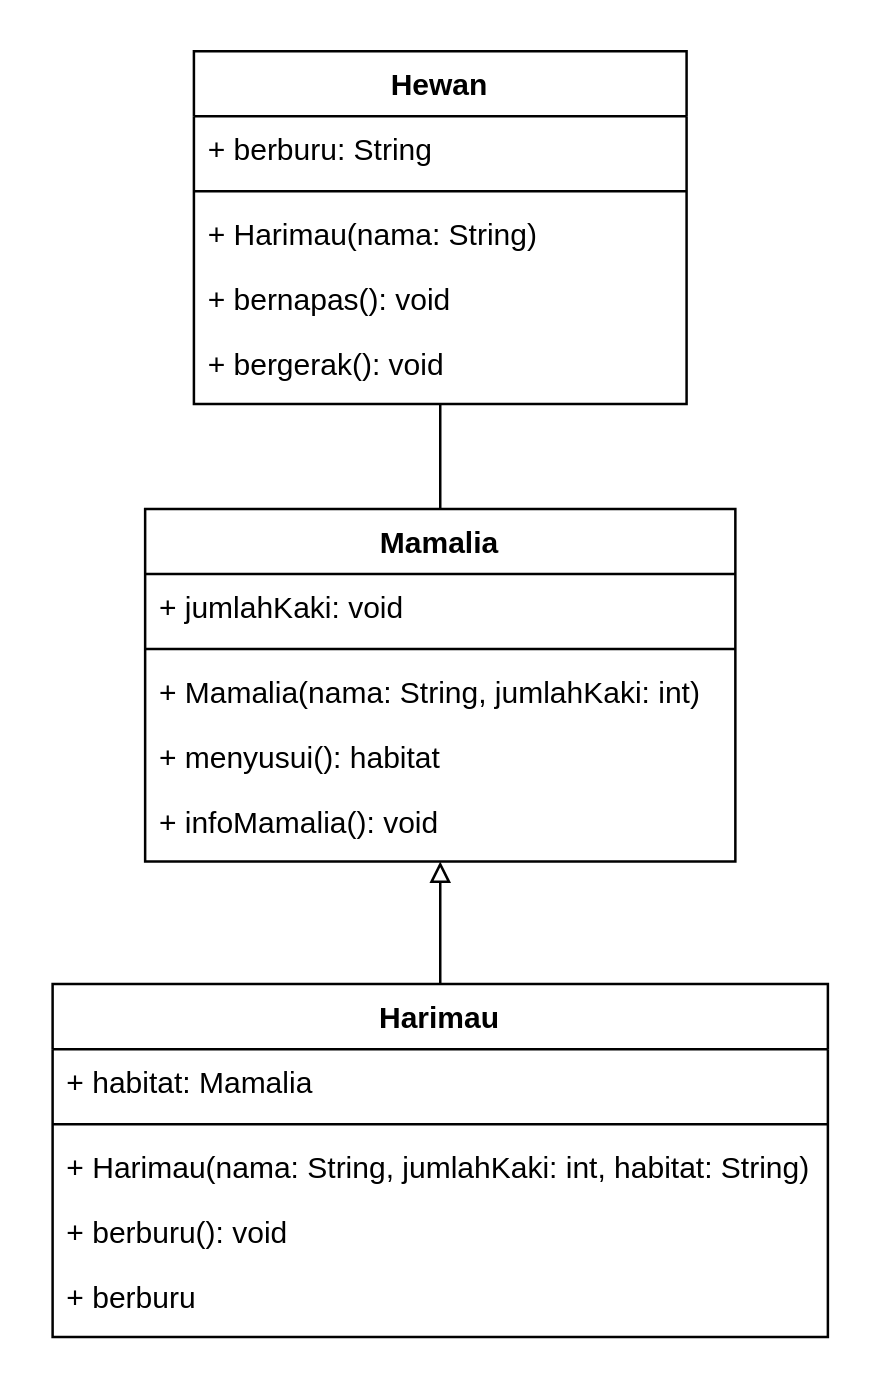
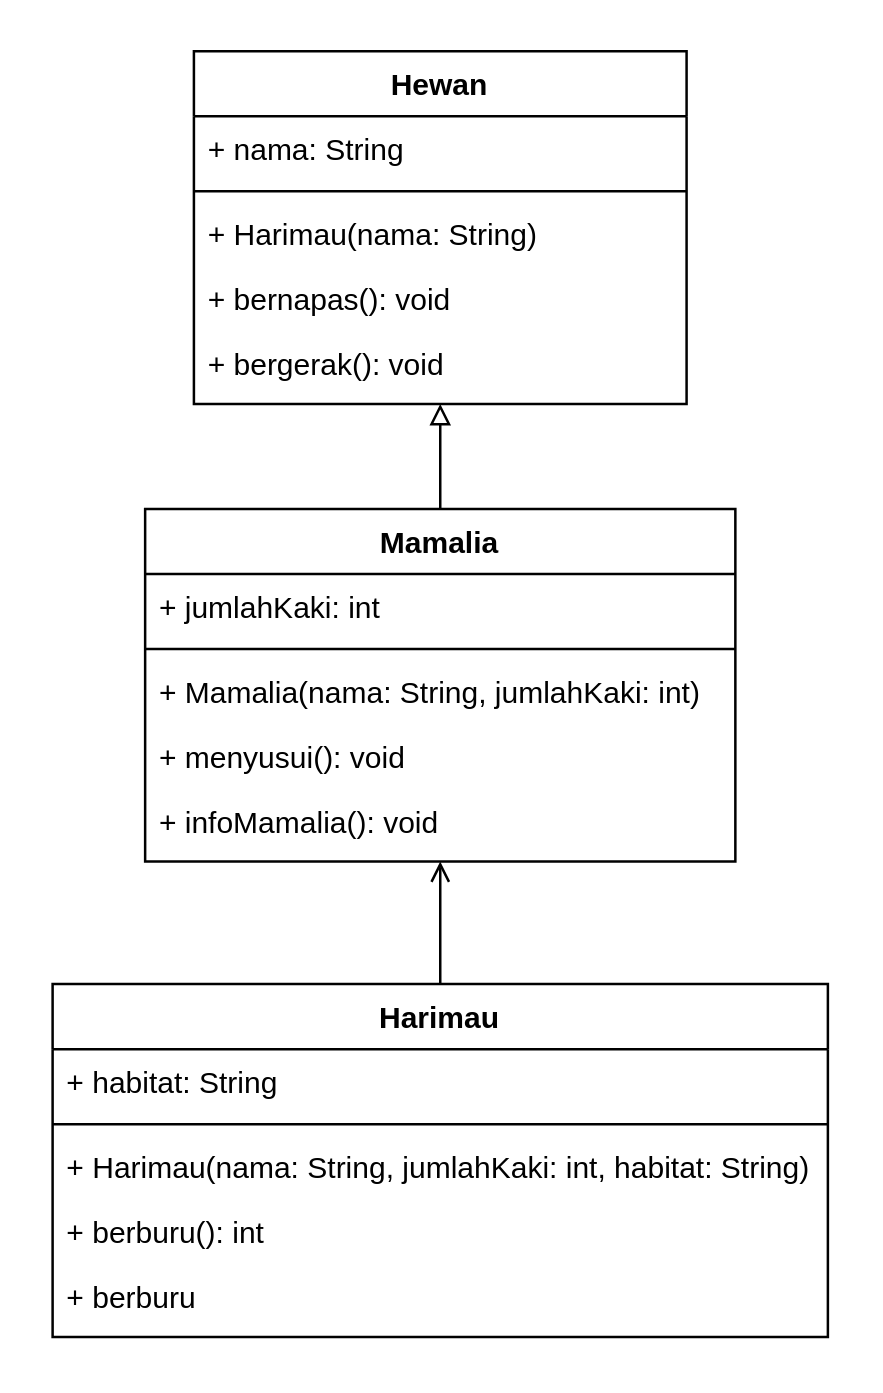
(335, 150) -> (310, 150)
(440, 418) -> (440, 426)
(287, 608) -> (278, 608)
(316, 758) -> (290, 758)
(440, 883) -> (440, 876)
(194, 1083) -> (190, 1083)
(193, 1233) -> (185, 1233)
